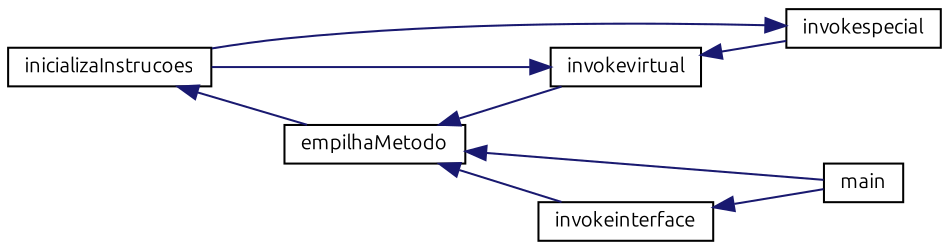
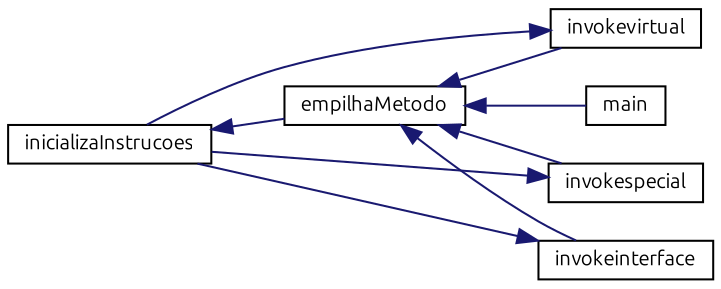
(754, 46) -> (510, 147)
(779, 197) -> (358, 200)
